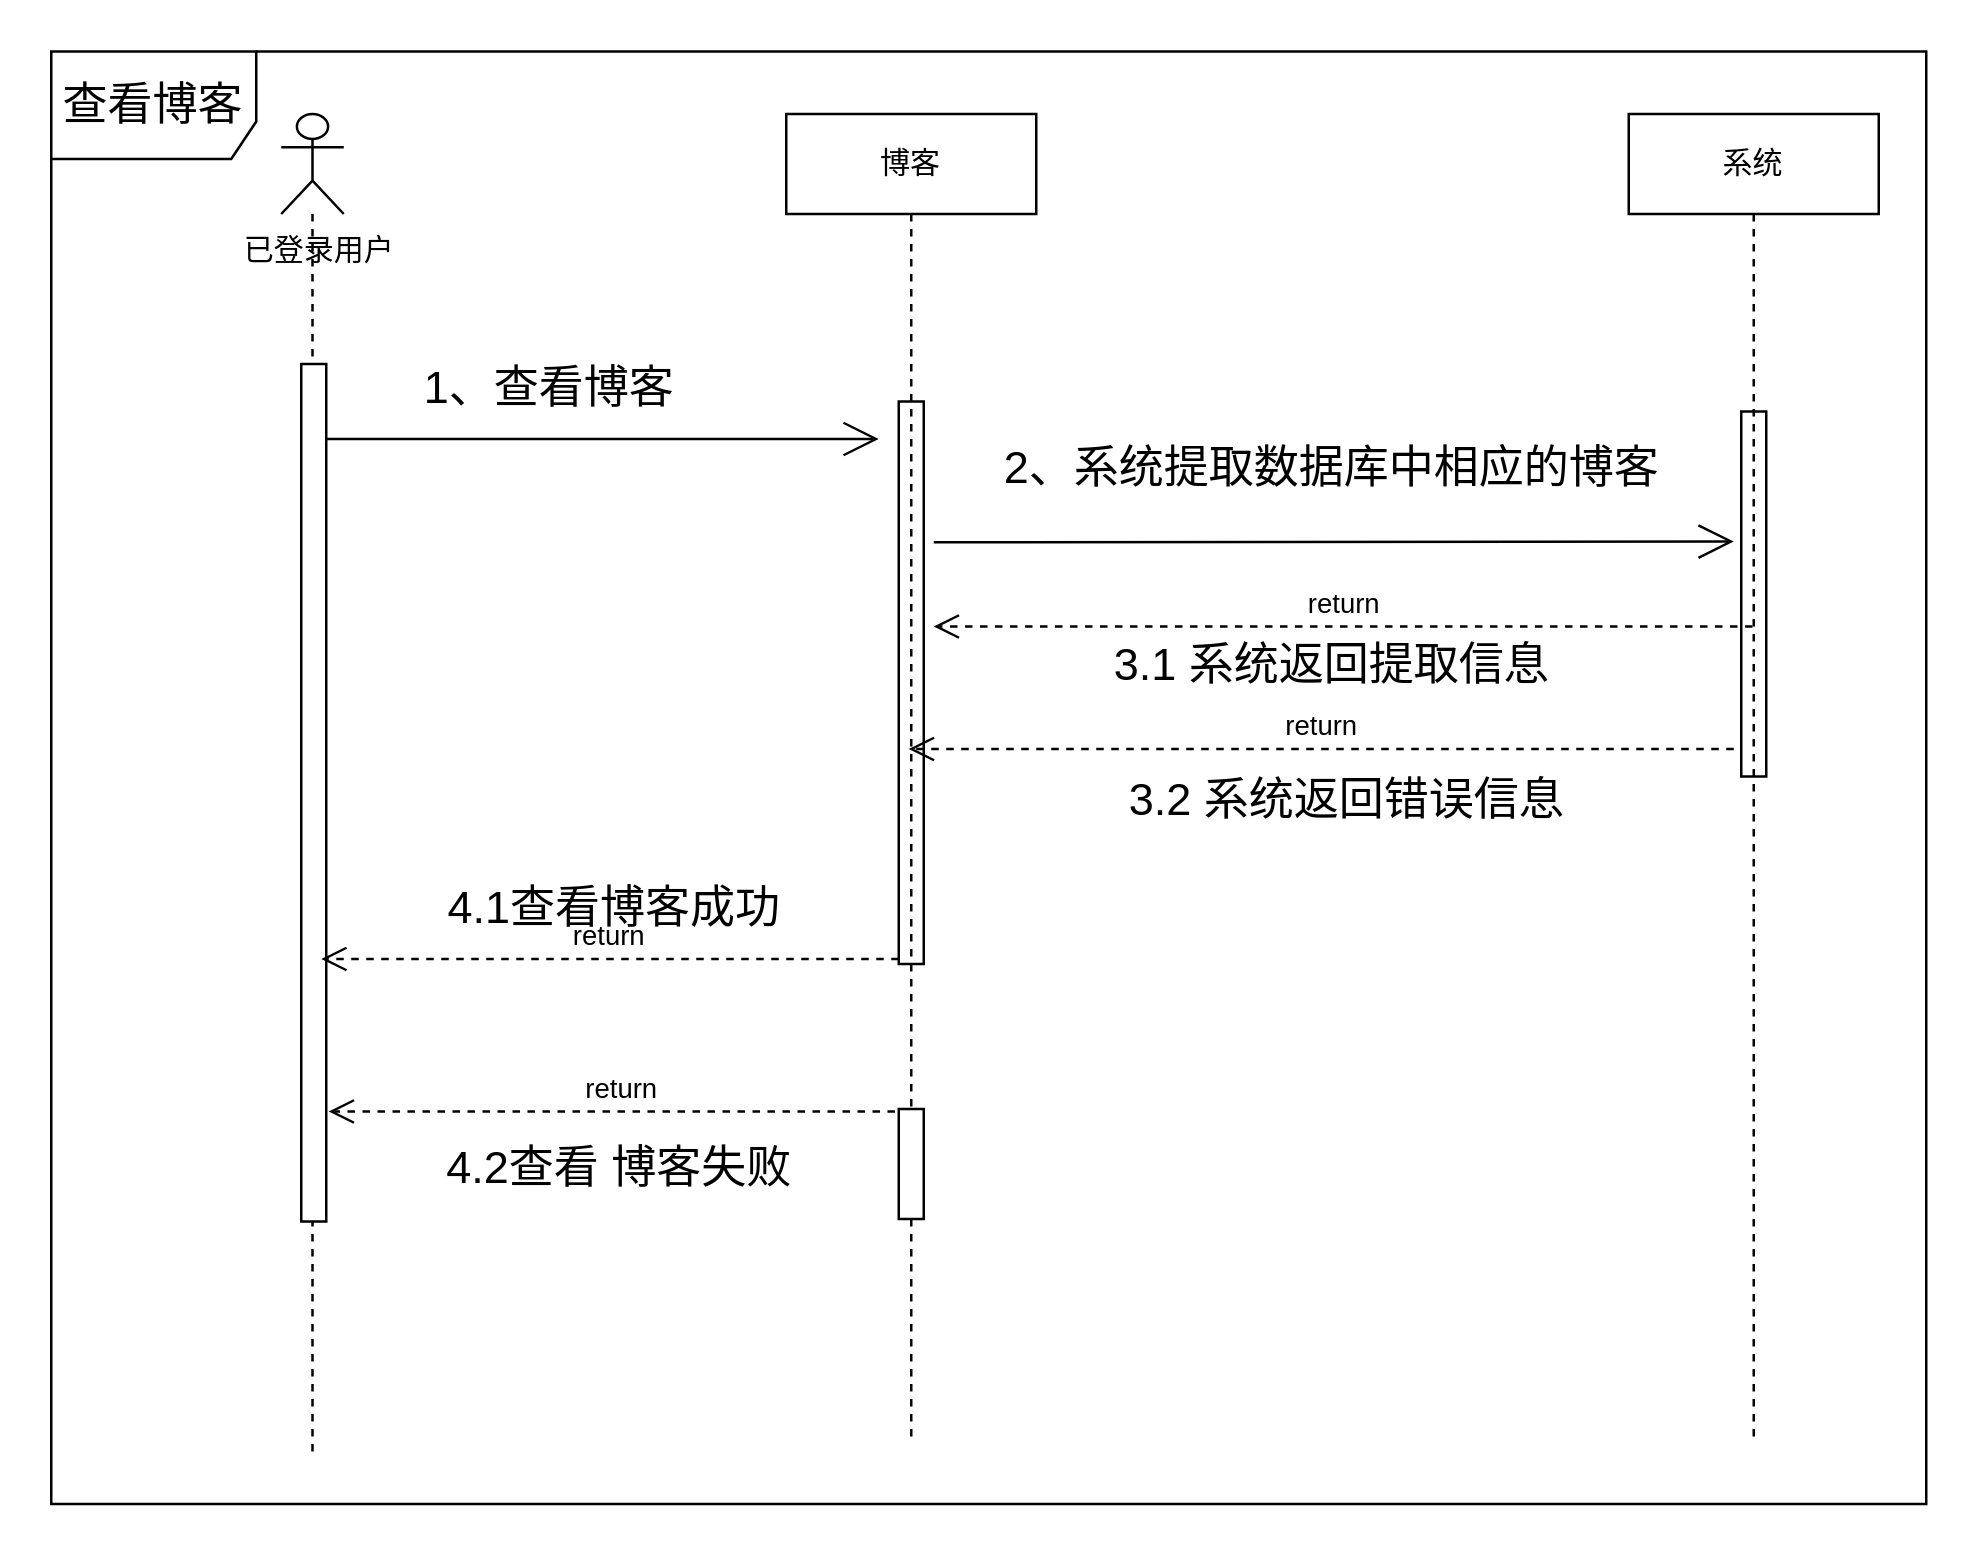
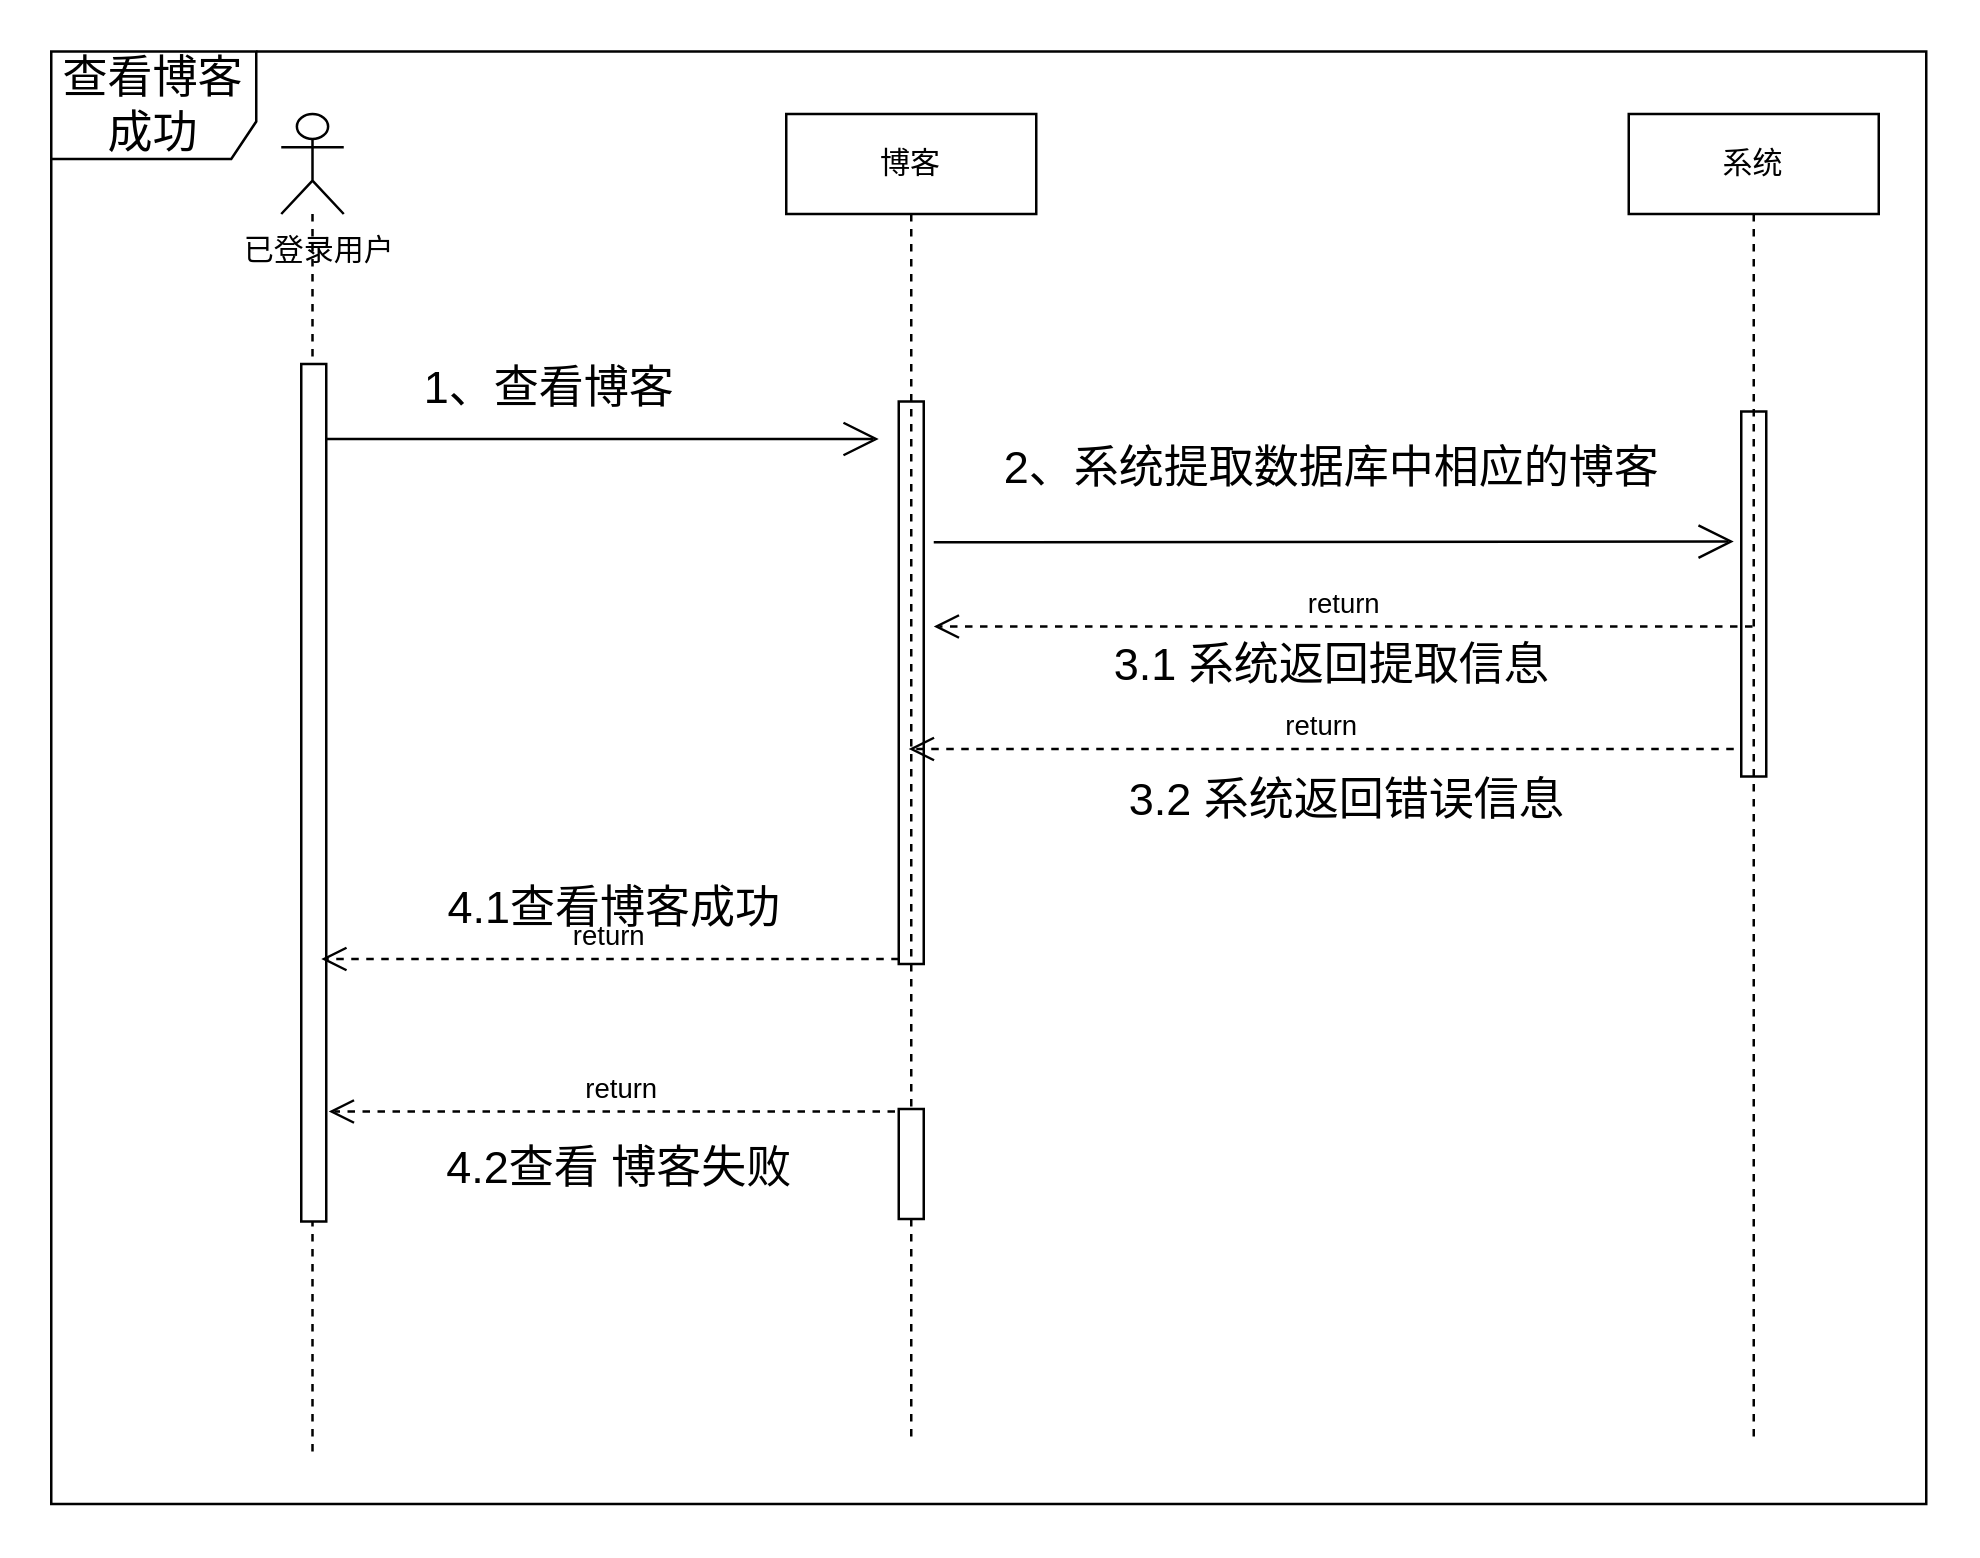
(154, 106) -> (154, 106)
